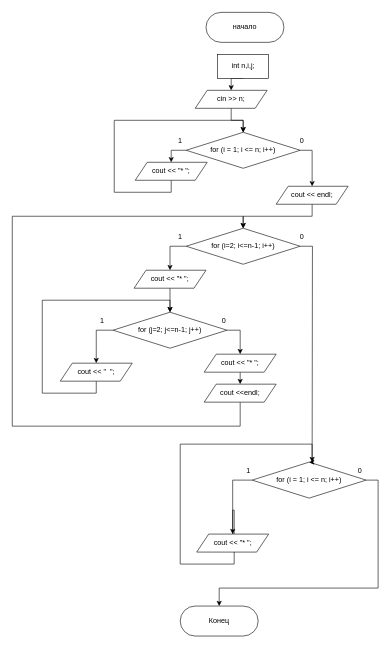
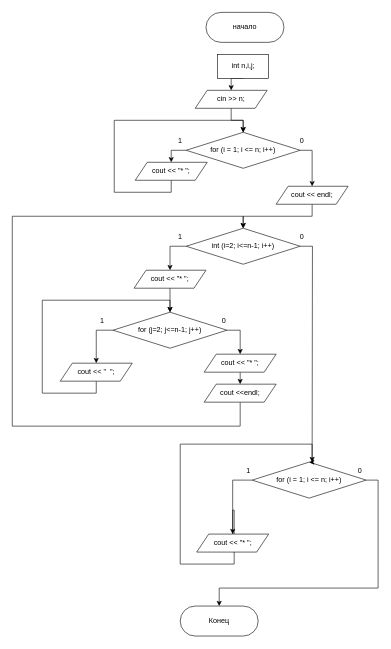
(243, 246) -> (243, 246)
